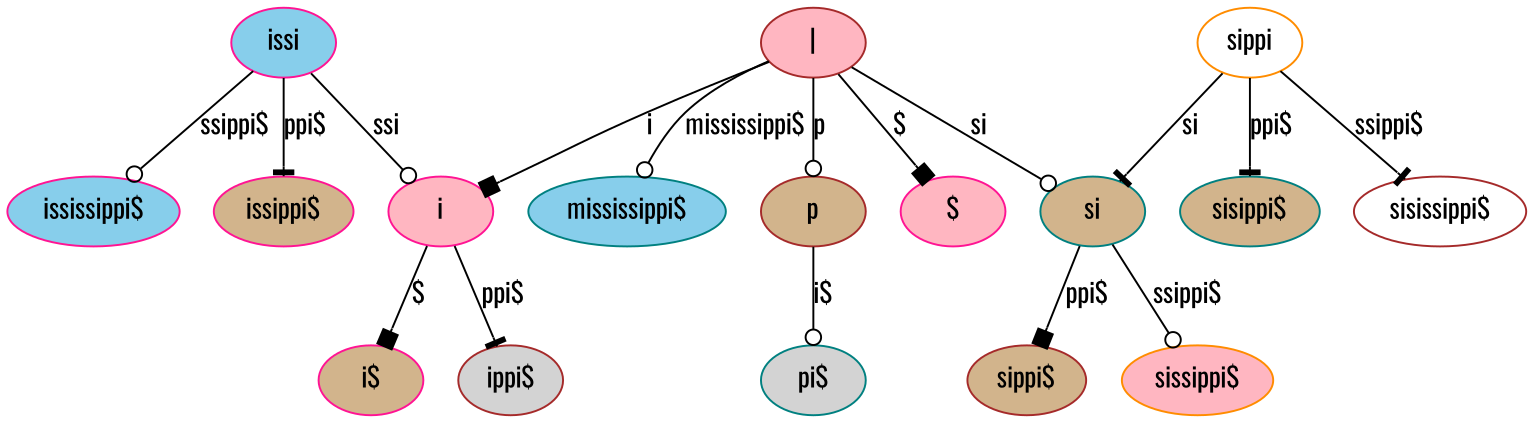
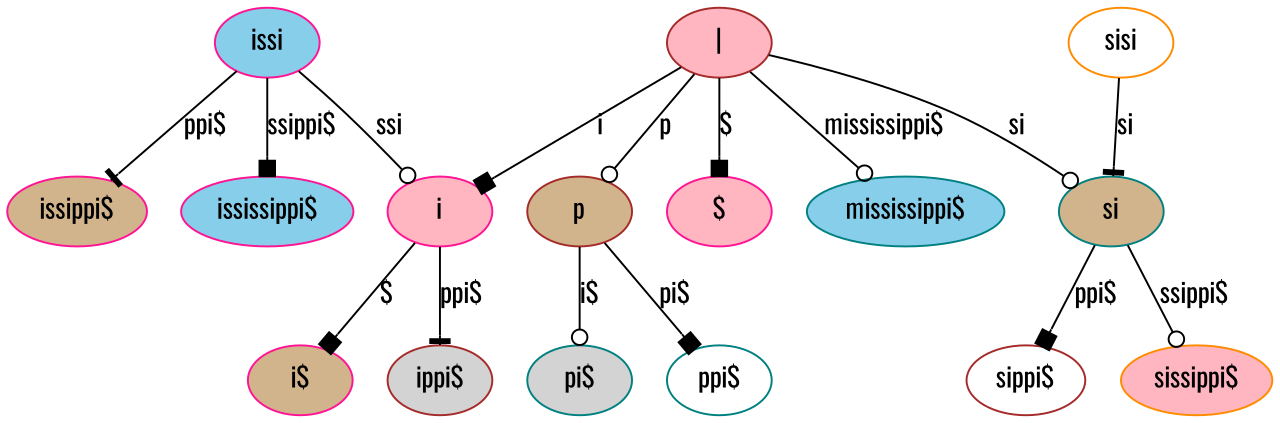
(1250, 43) -> (1121, 43)
(197, 120) -> (267, 117)
(1250, 211) -> none
(1440, 211) -> none
none -> (719, 380)
(1027, 380) -> (1026, 380)
